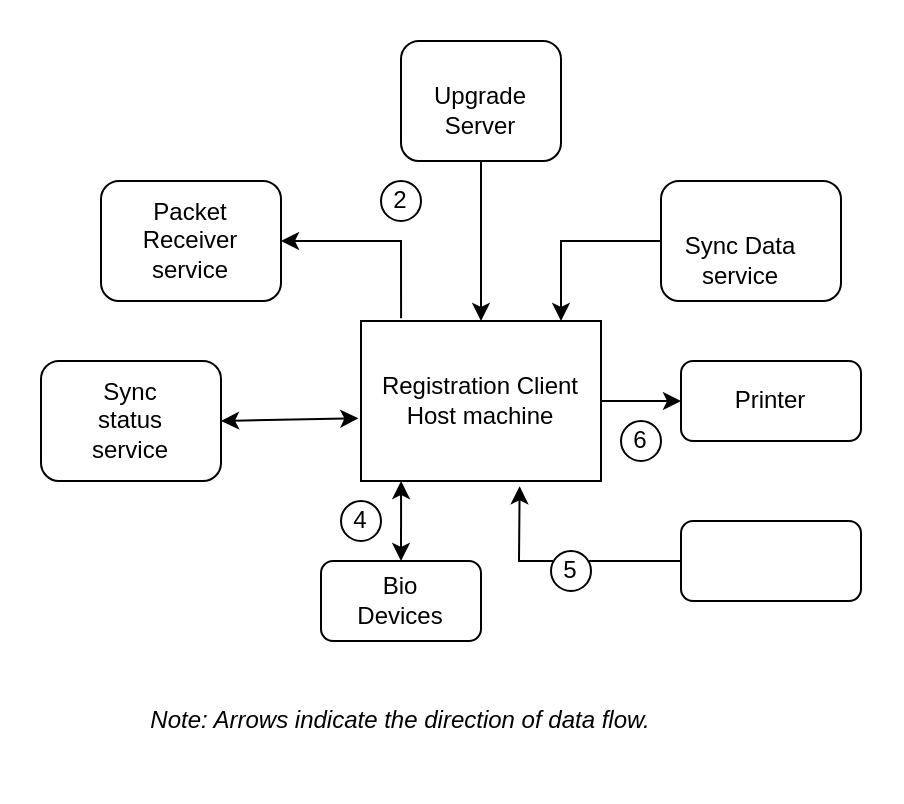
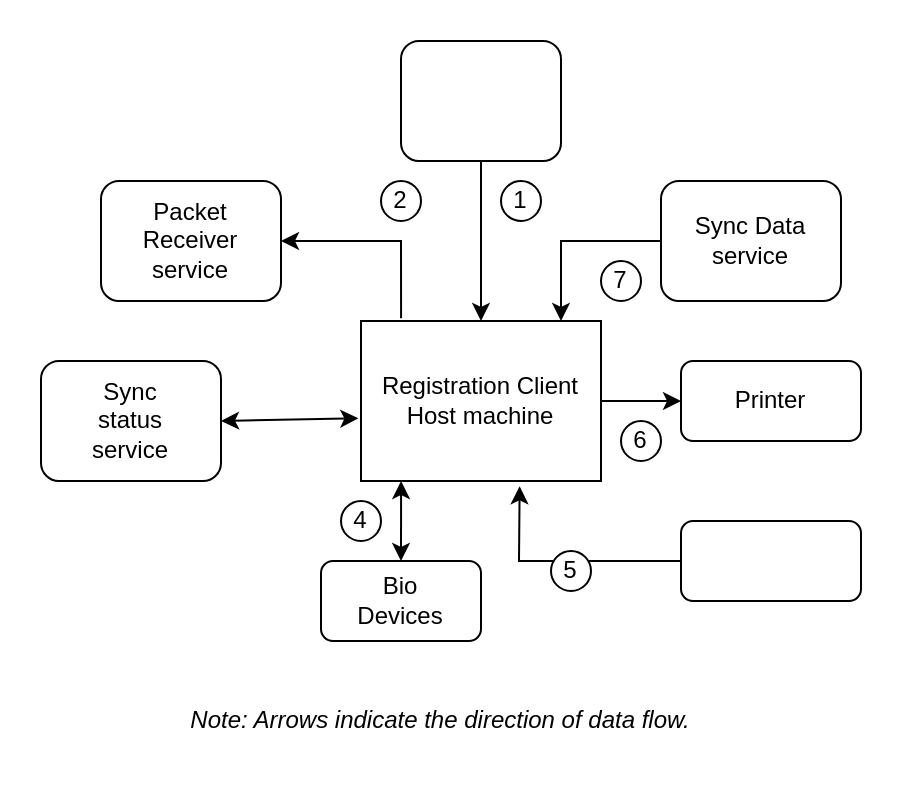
(481, 111) -> none
none -> (521, 201)
(741, 261) -> (751, 241)
none -> (621, 281)
(401, 721) -> (441, 721)
